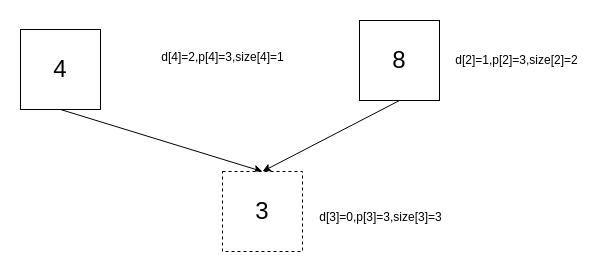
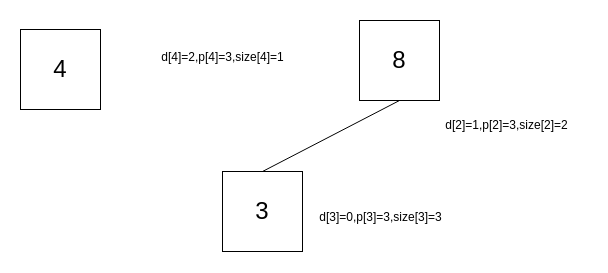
(517, 61) -> (507, 126)
(158, 140) -> none
(270, 168) -> (267, 169)
(263, 212) -> (263, 212)
